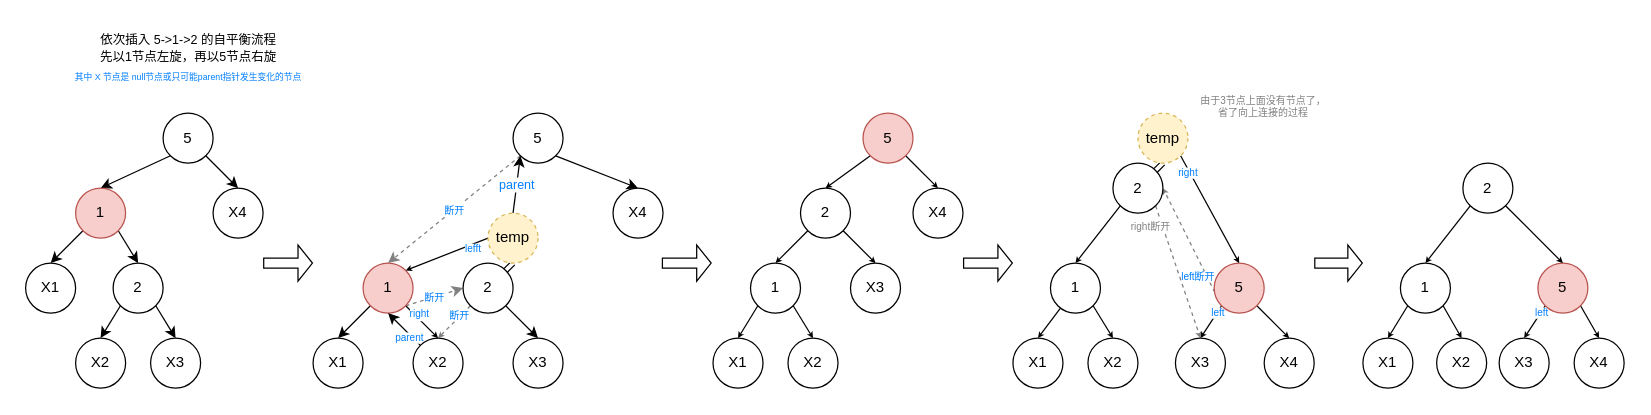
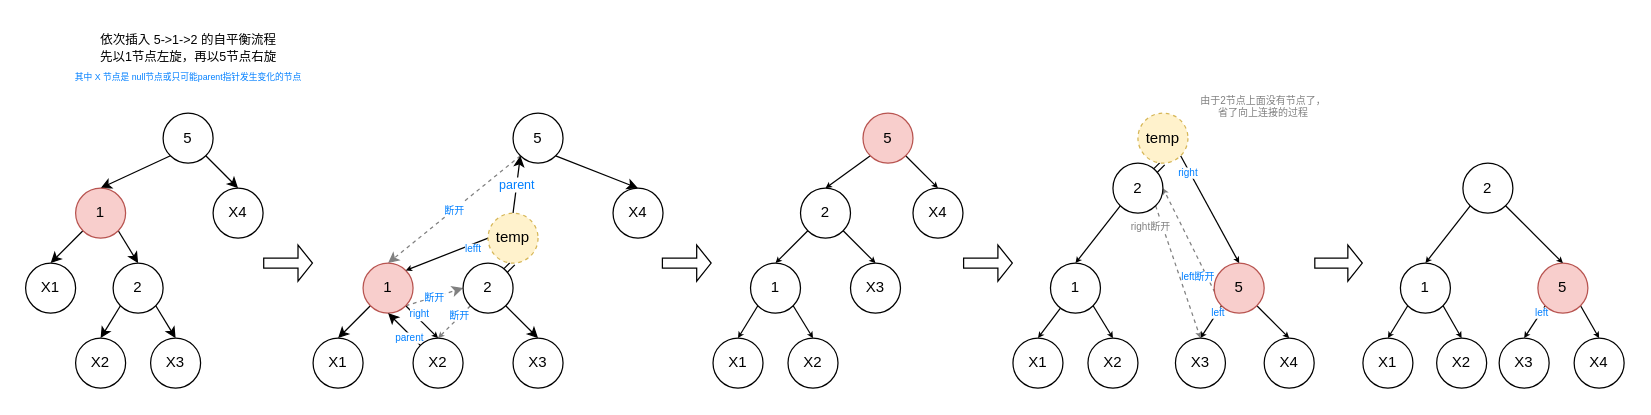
(1264, 107) -> (1264, 107)
